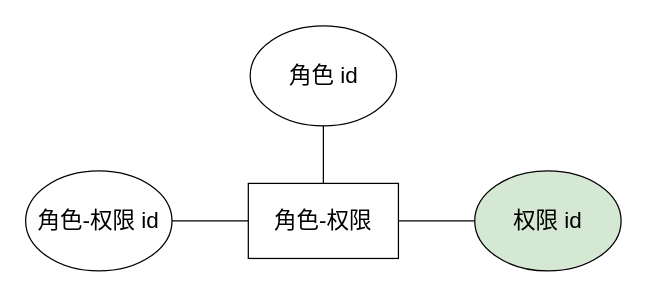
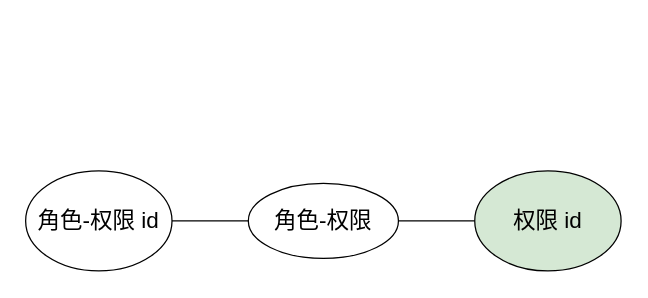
(323, 76) -> none
(323, 154) -> none
(323, 221) -> (323, 221)
